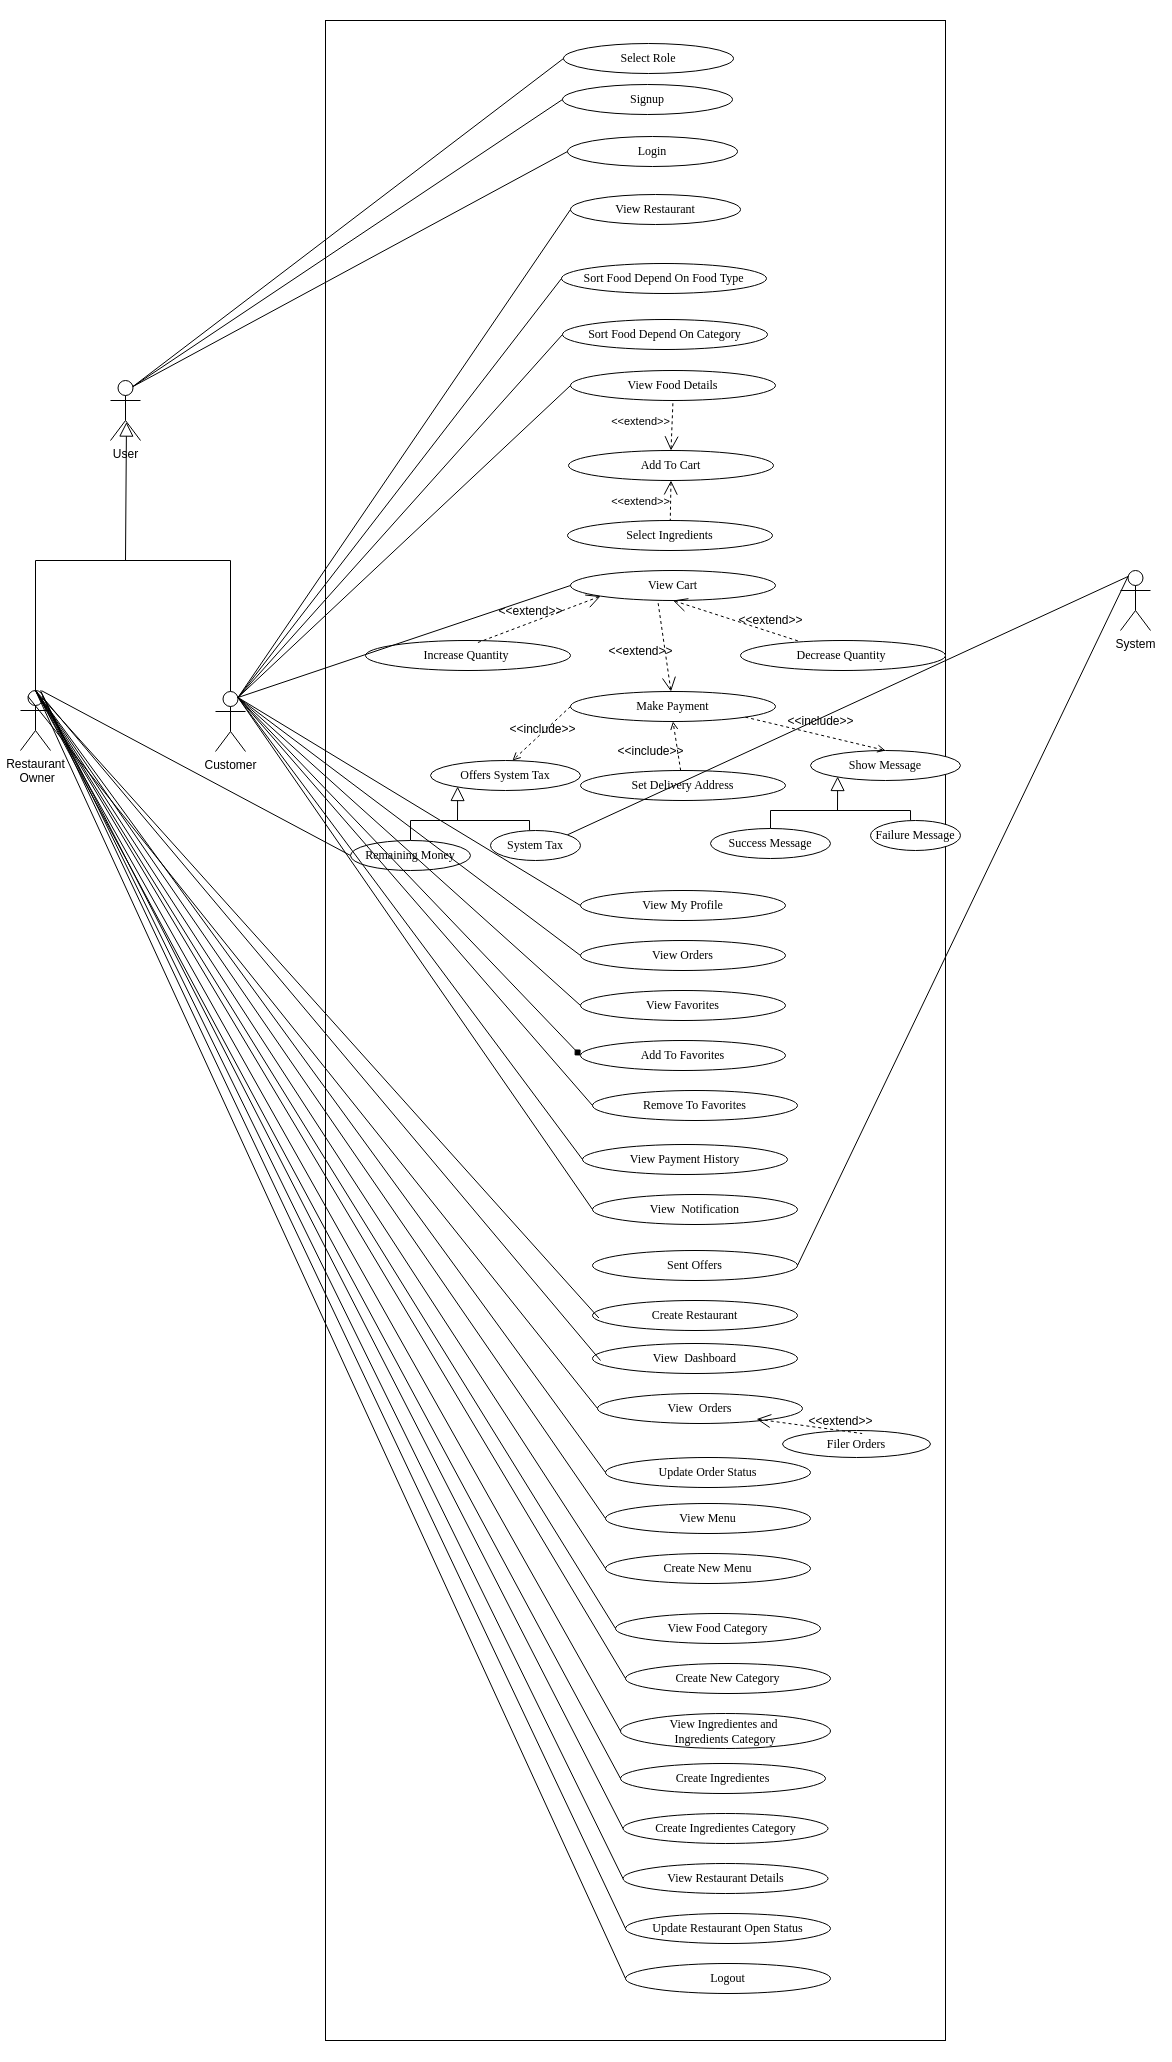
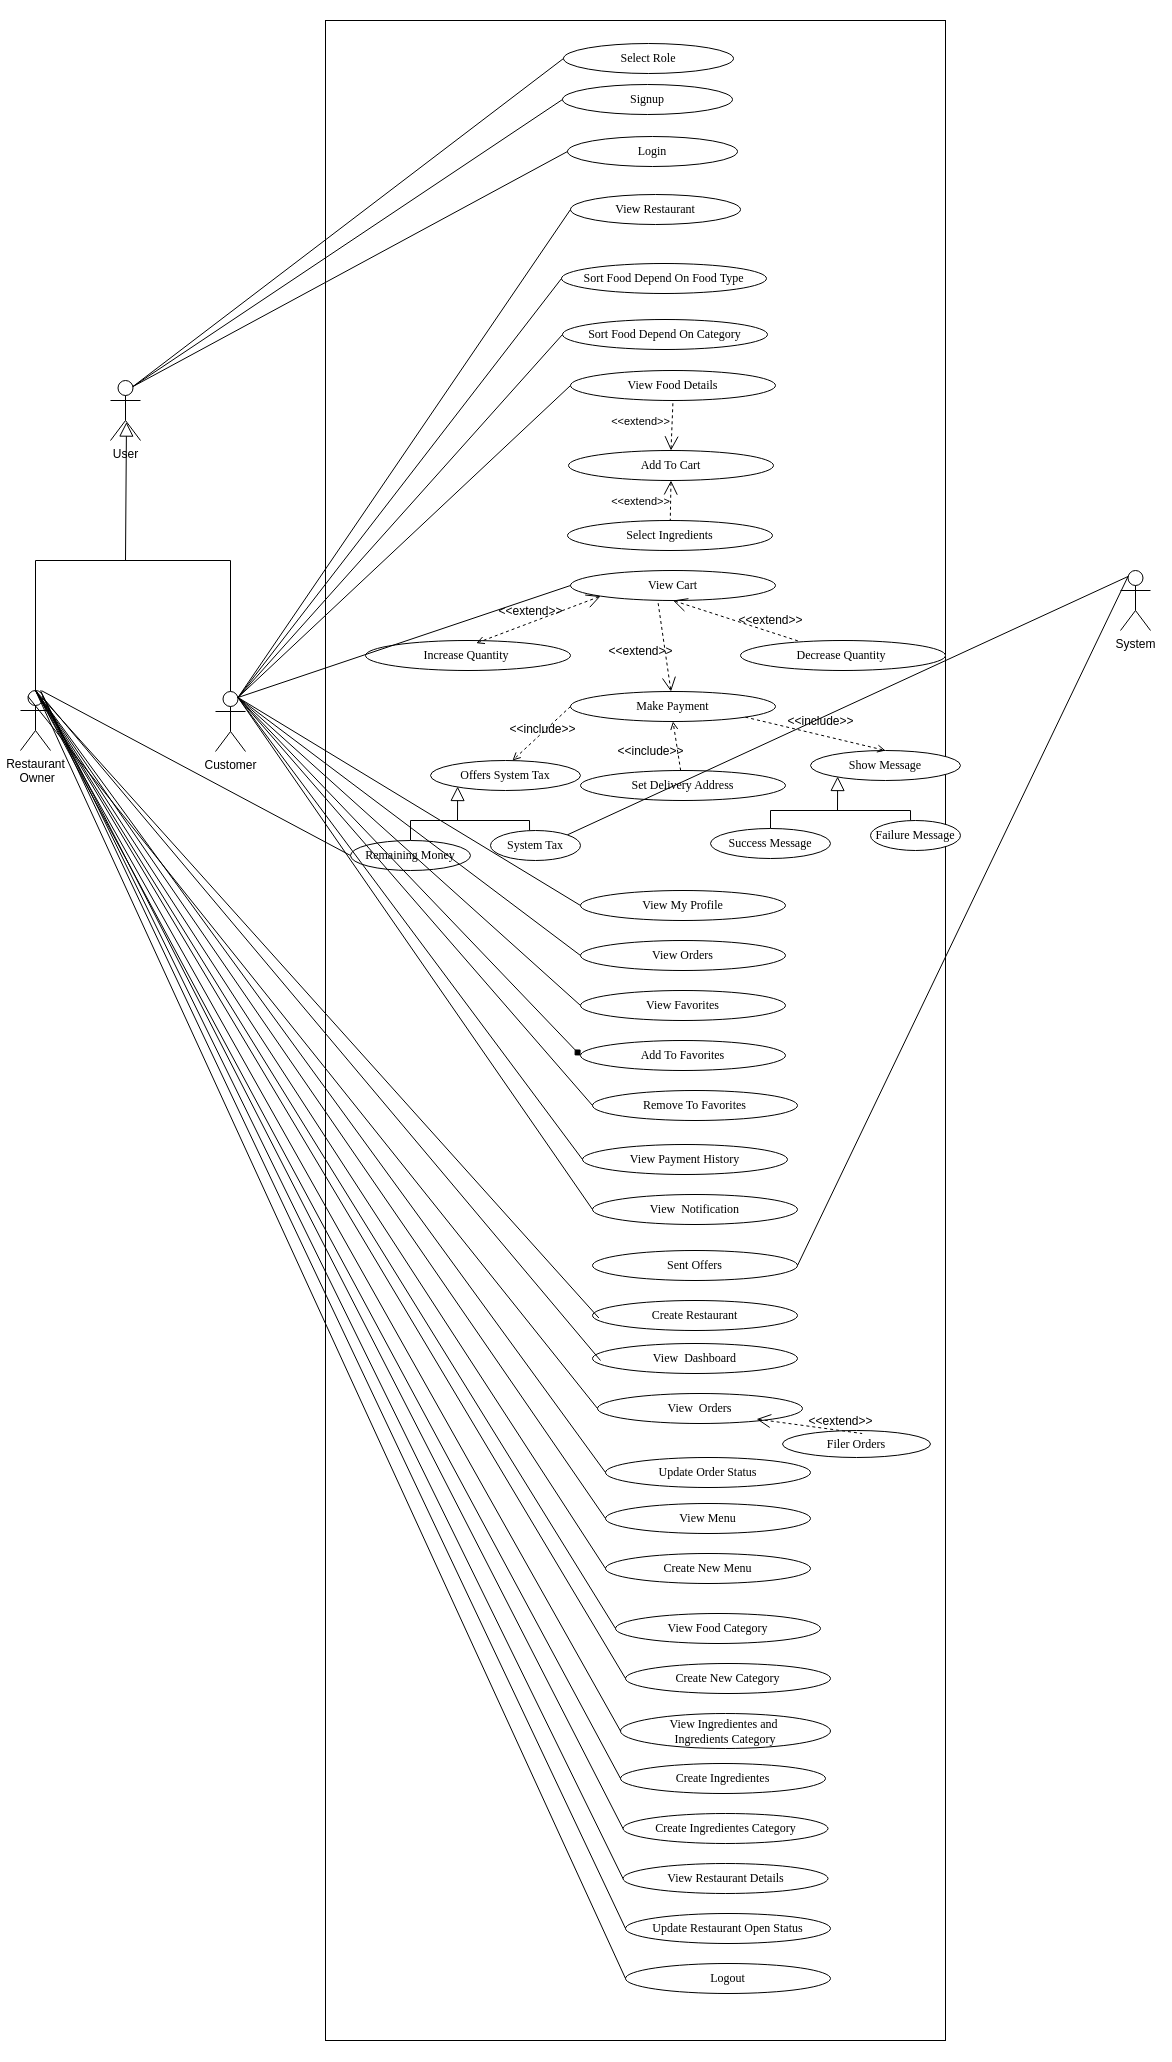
(480, 642) -> (481, 641)
